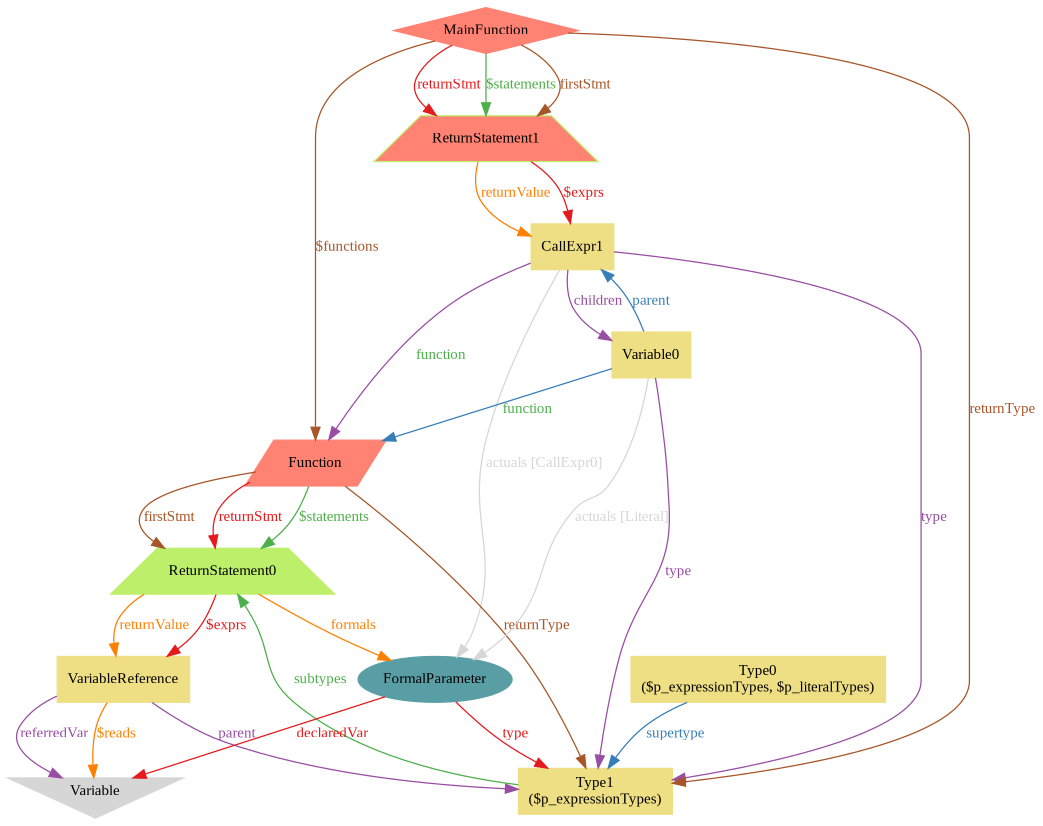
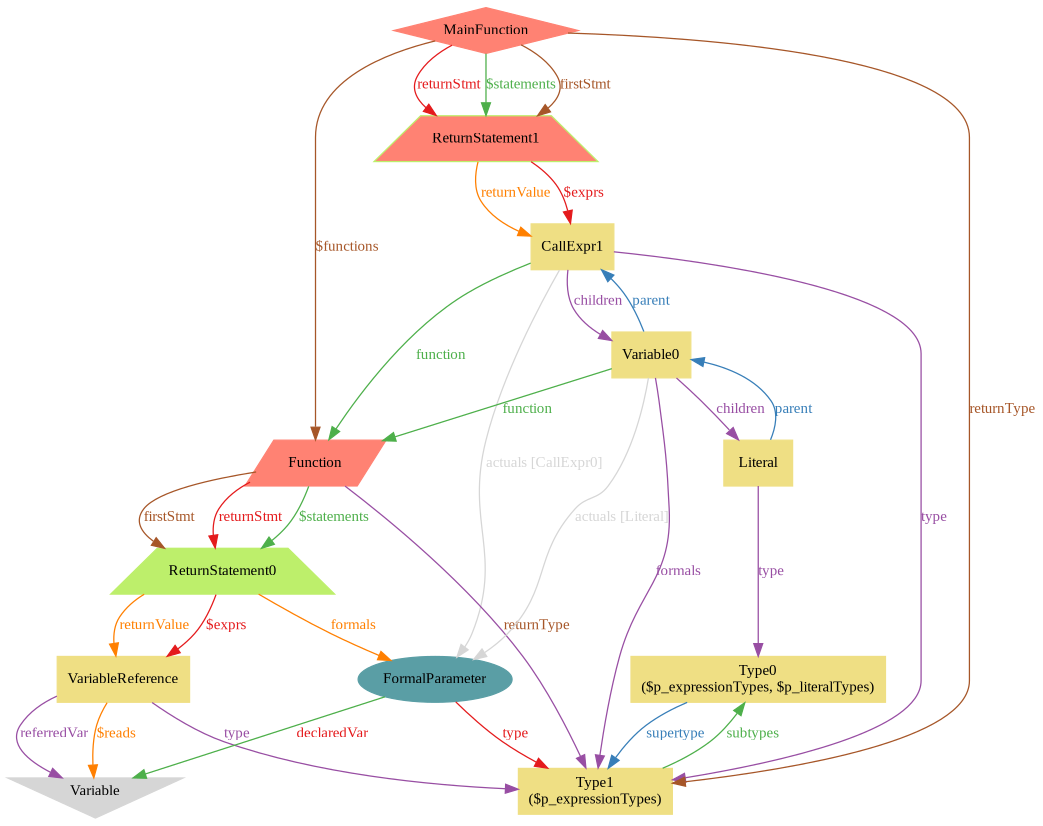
(420, 329) -> (420, 329)
(509, 401) -> (509, 401)
none -> (758, 463)
(679, 571) -> (679, 571)
(468, 593) -> (468, 593)
(237, 733) -> (237, 733)
(265, 735) -> (265, 735)
(349, 738) -> (704, 746)
